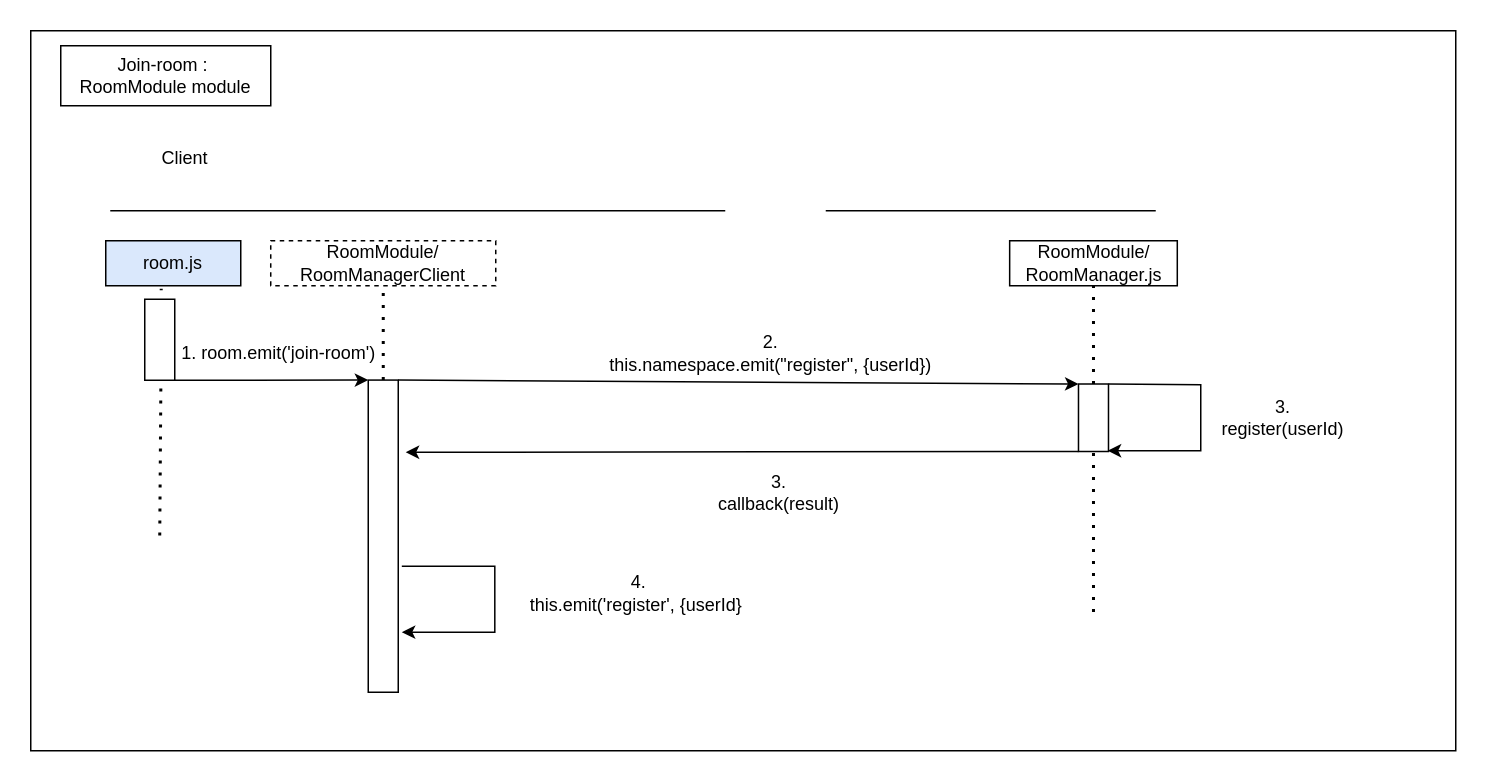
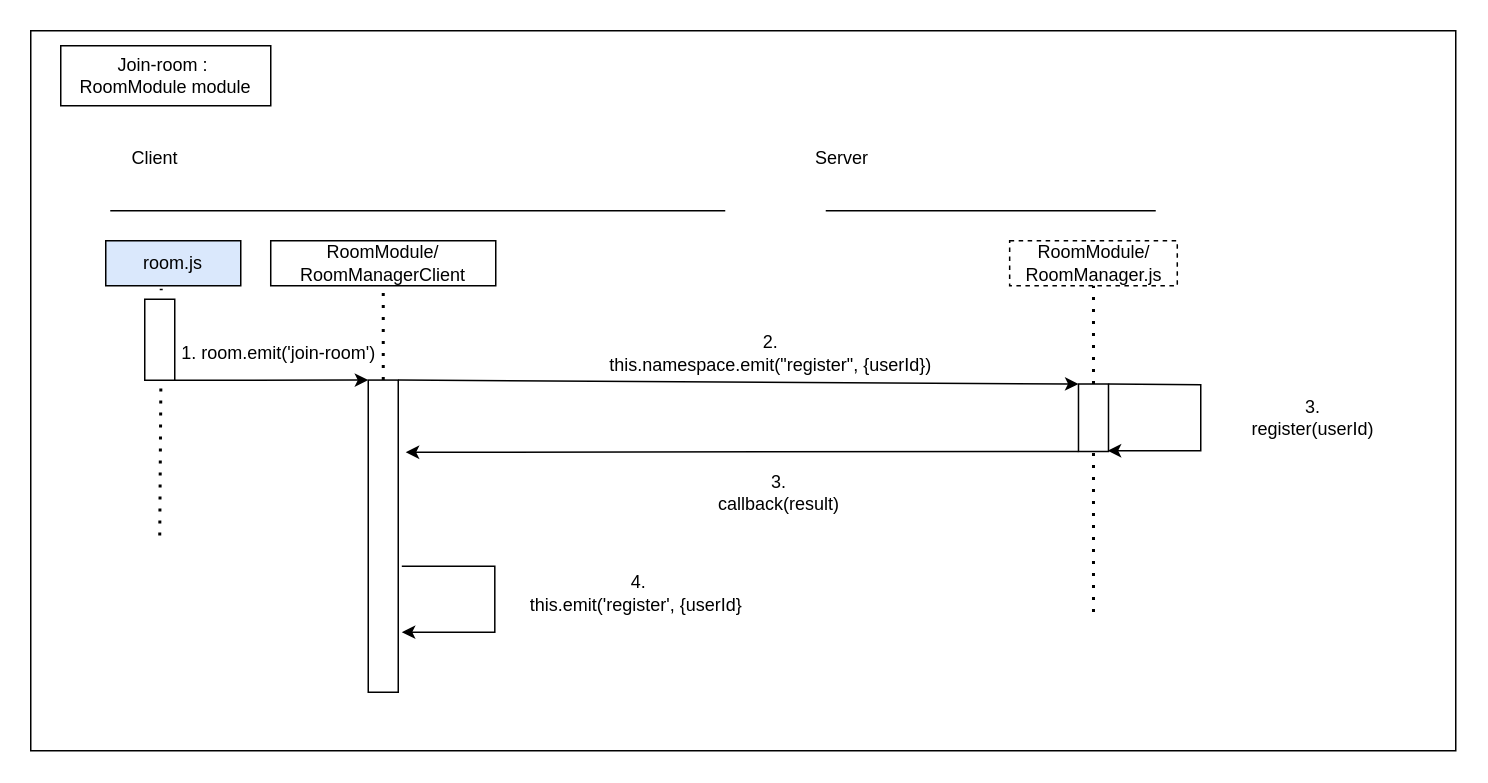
(185, 158) -> (155, 158)
none -> (842, 158)
(383, 263) -> (383, 263)
(1093, 263) -> (1093, 263)
(1283, 418) -> (1313, 418)
